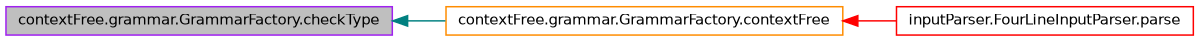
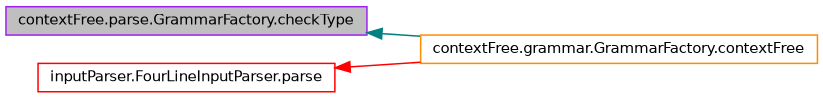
(199, 21) -> (186, 21)
(877, 21) -> (385, 65)
